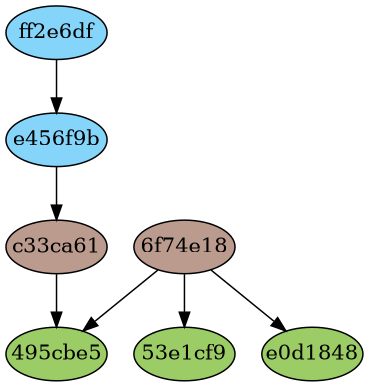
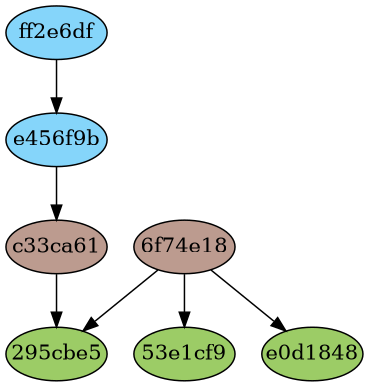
(57, 354) -> (57, 354)
